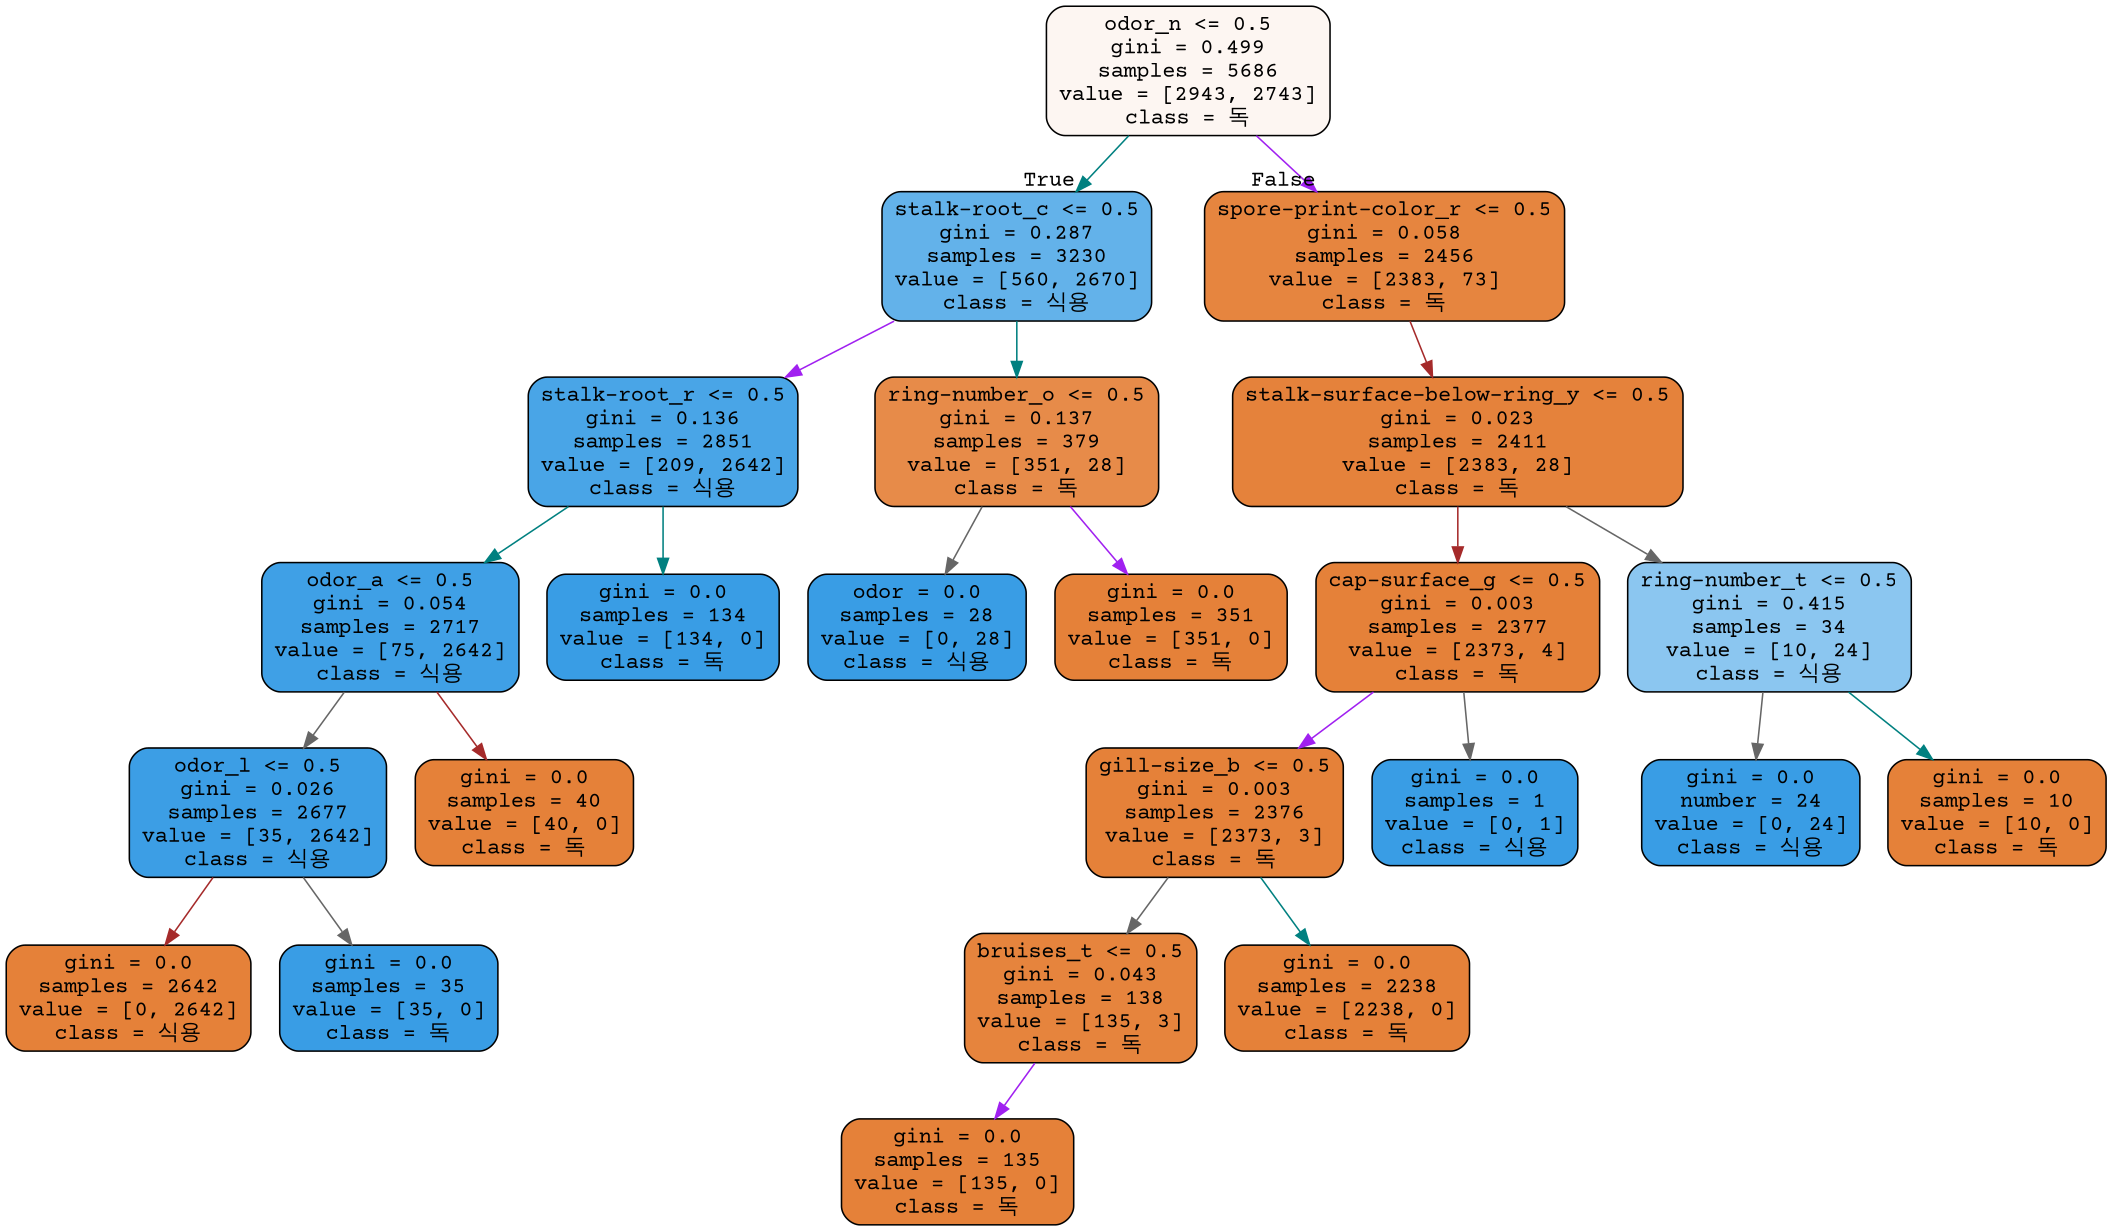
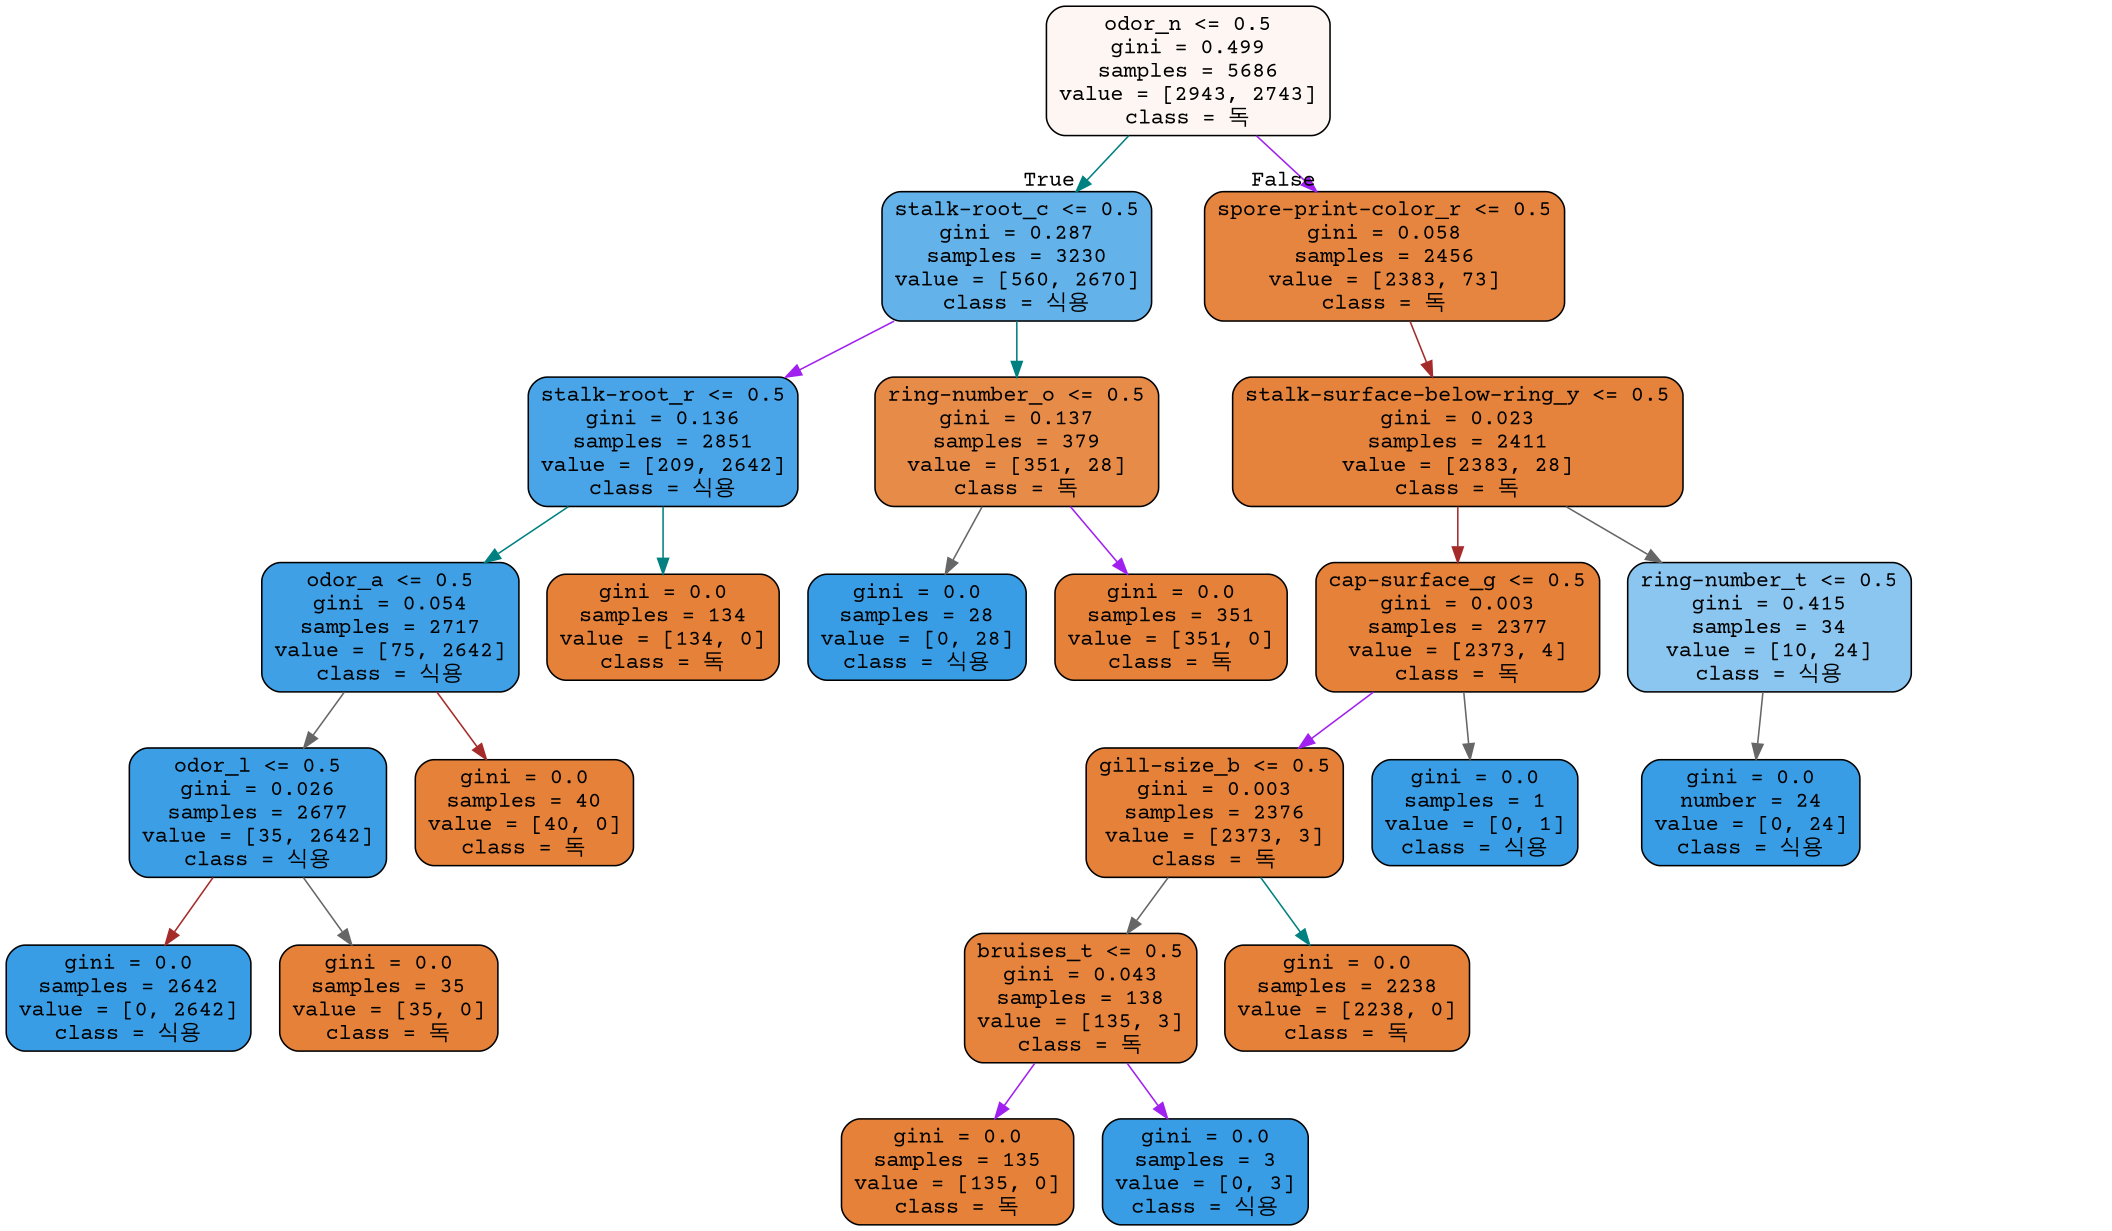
(663, 627) -> (663, 627)
(917, 627) -> (917, 627)
(1997, 813) -> none
(129, 998) -> (129, 998)
(389, 998) -> (389, 998)
none -> (1205, 1172)
